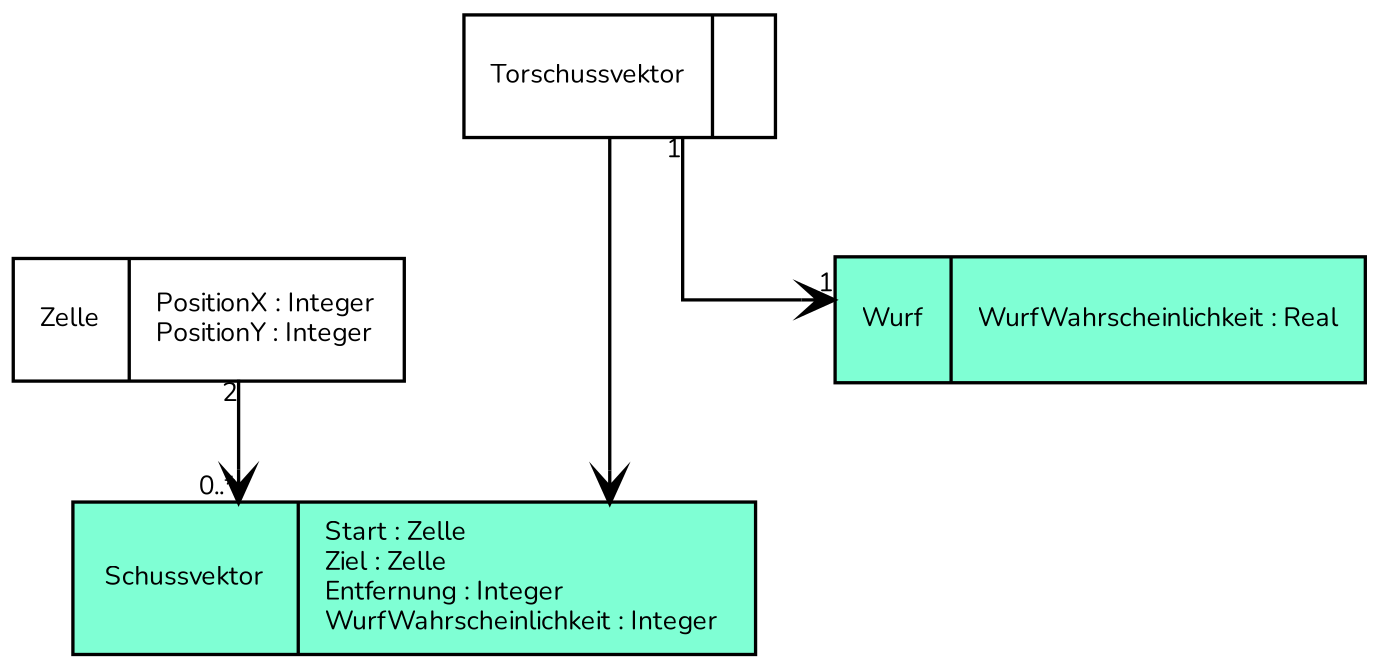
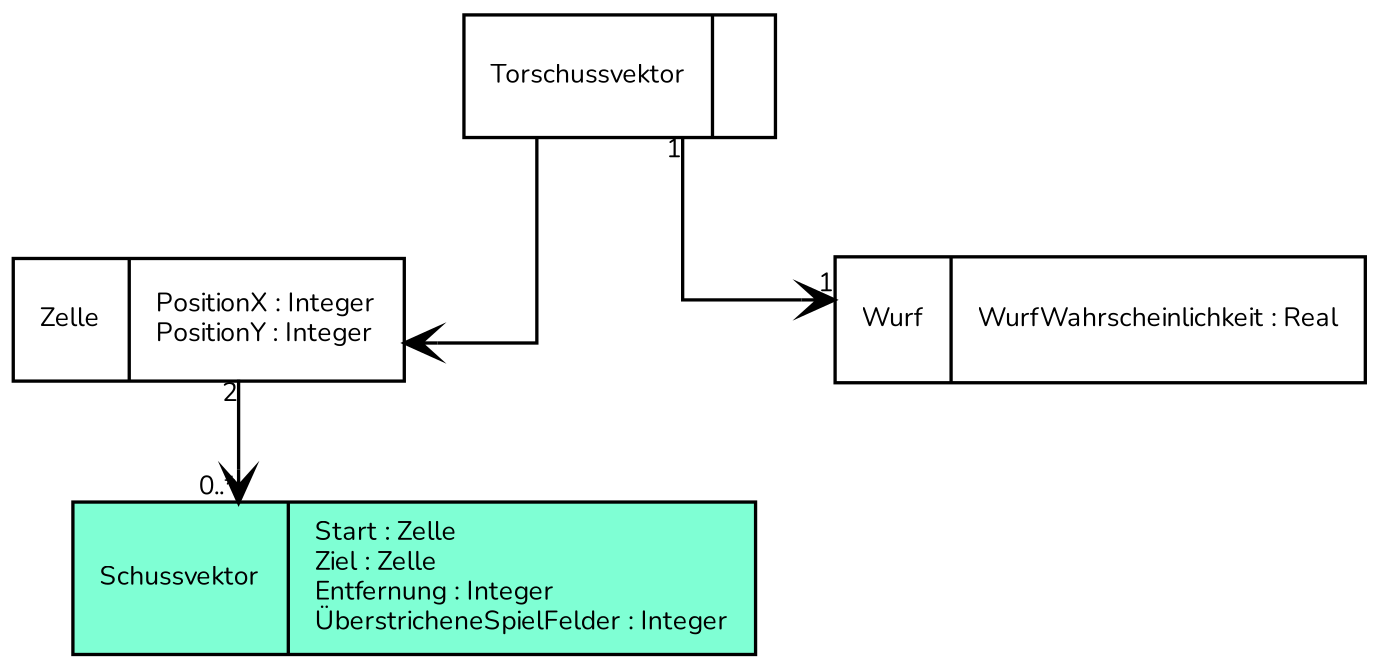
(610, 304) -> (537, 290)
(1100, 320) -> (1100, 320)
(522, 621) -> (522, 621)
